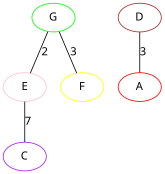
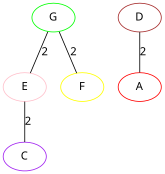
(74, 52) -> (74, 52)
(143, 52) -> (143, 52)
(28, 122) -> (28, 122)
